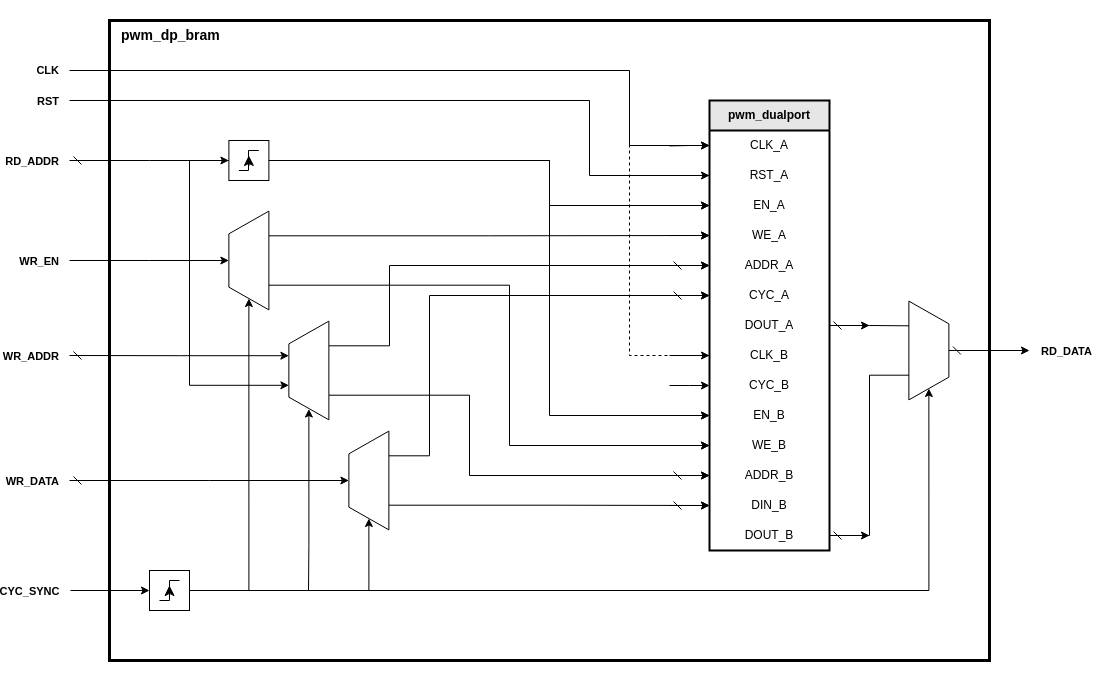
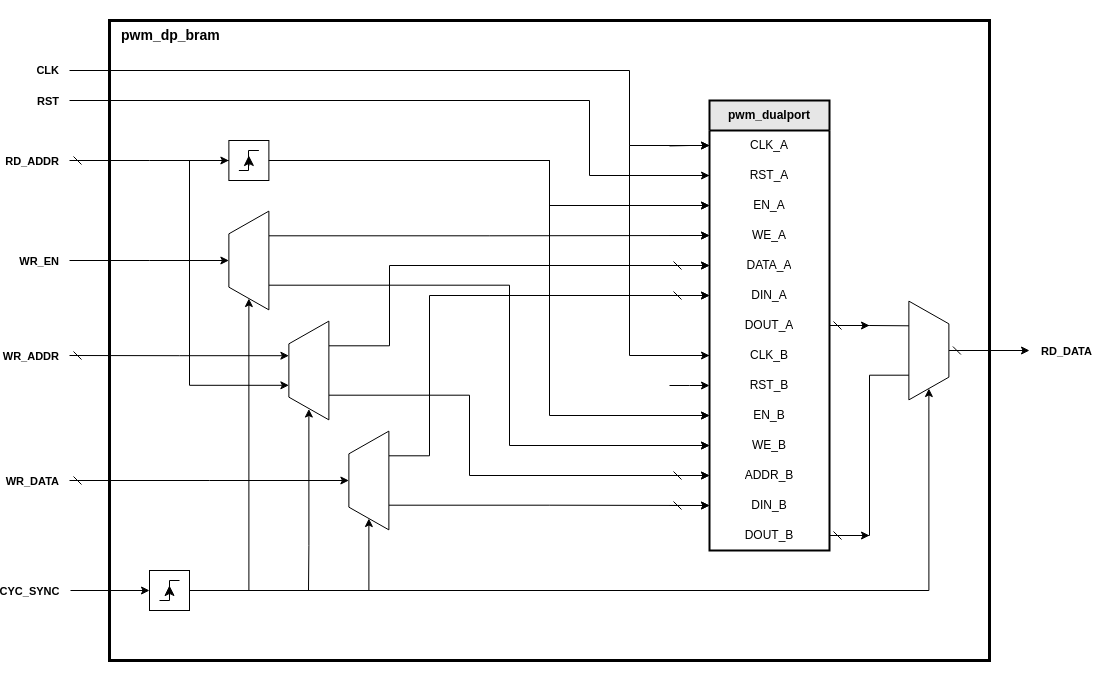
(770, 266) -> (770, 266)
(630, 272) -> (630, 272)
(770, 296) -> (770, 296)
(770, 386) -> (770, 386)
